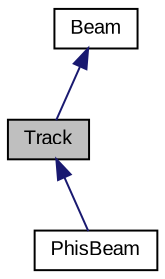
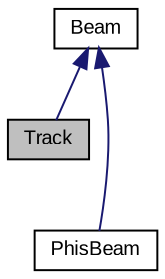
(76, 204) -> (108, 149)
